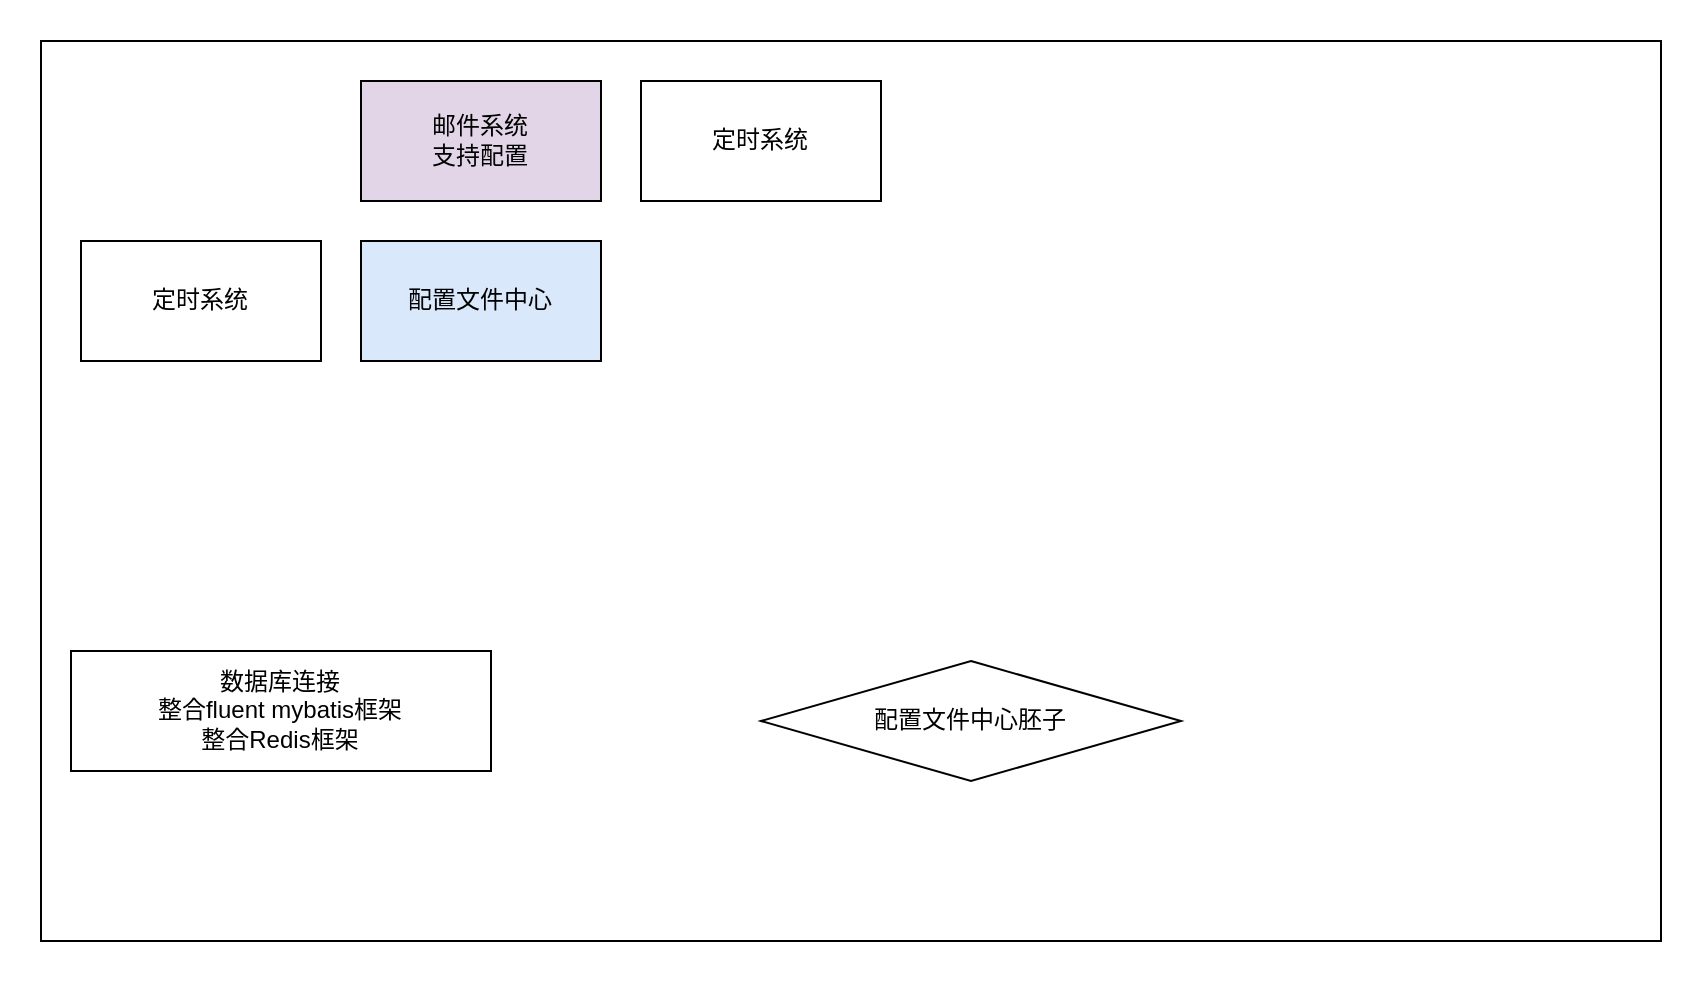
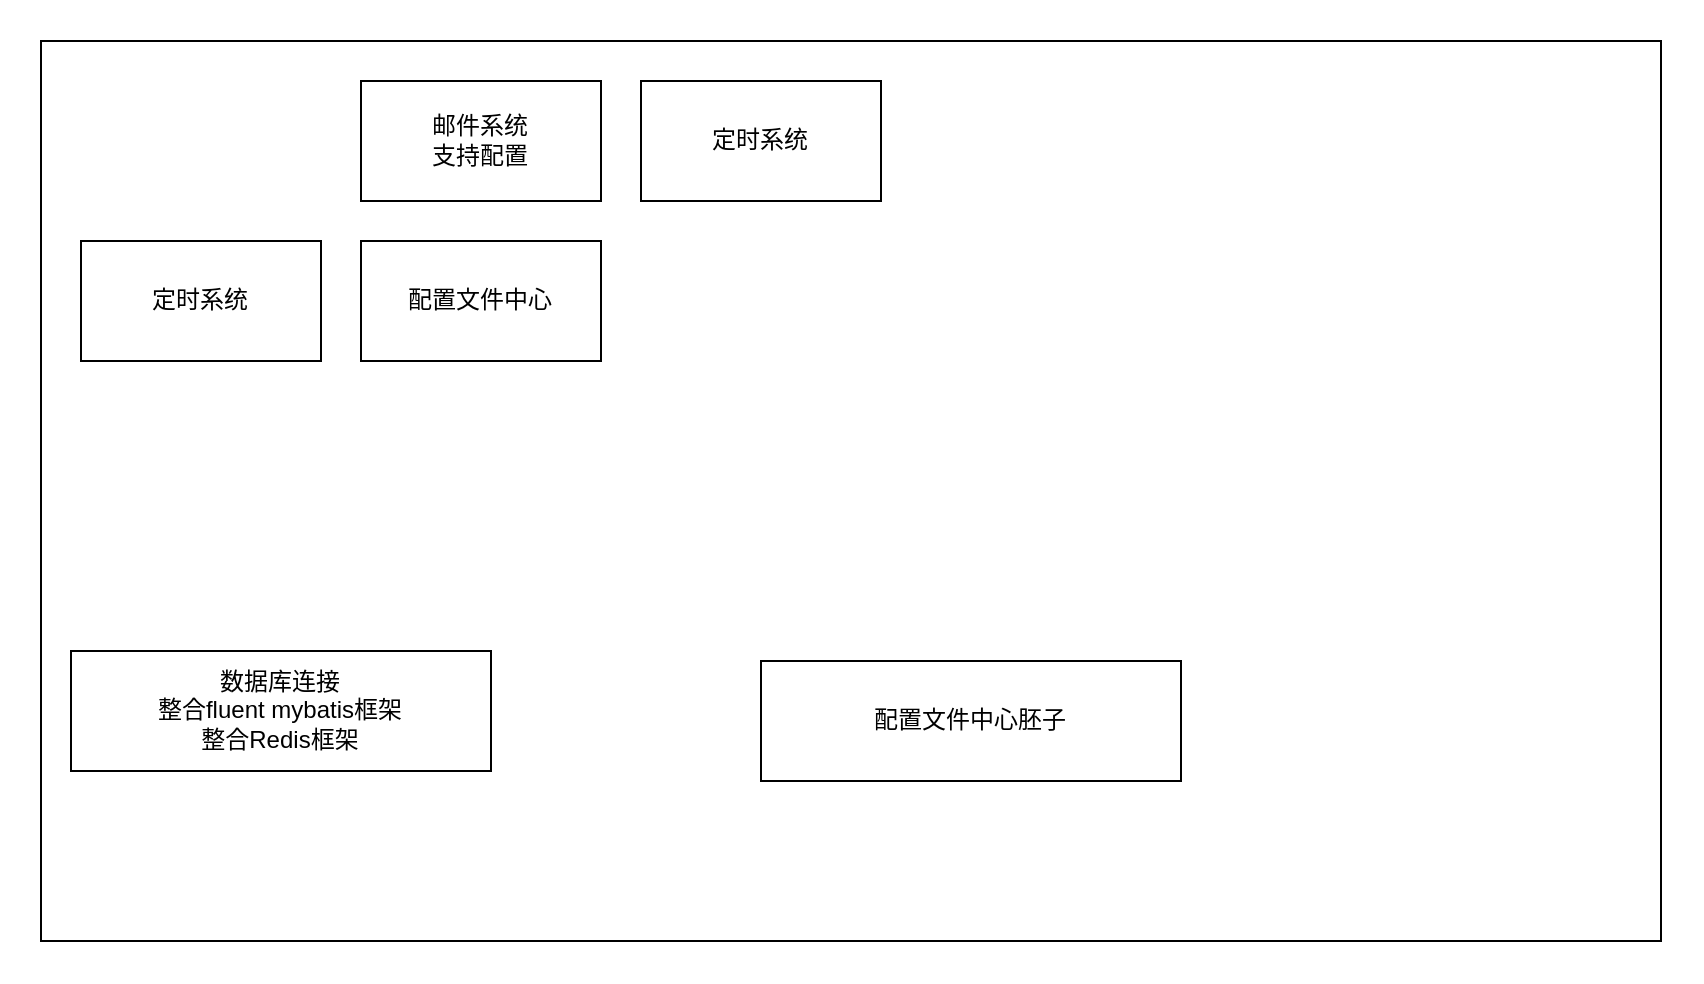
(481, 141) -> (481, 141)
(481, 301) -> (481, 301)
(971, 721) -> (971, 721)
